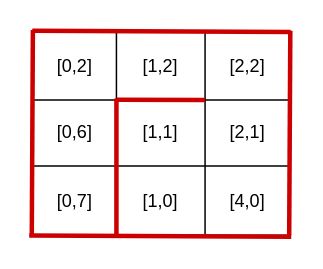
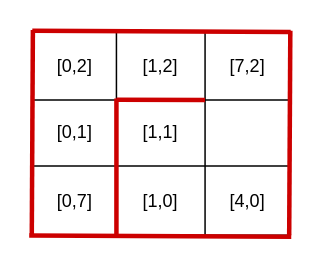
(248, 67) -> (248, 67)
(75, 133) -> (75, 133)
(248, 133) -> none
